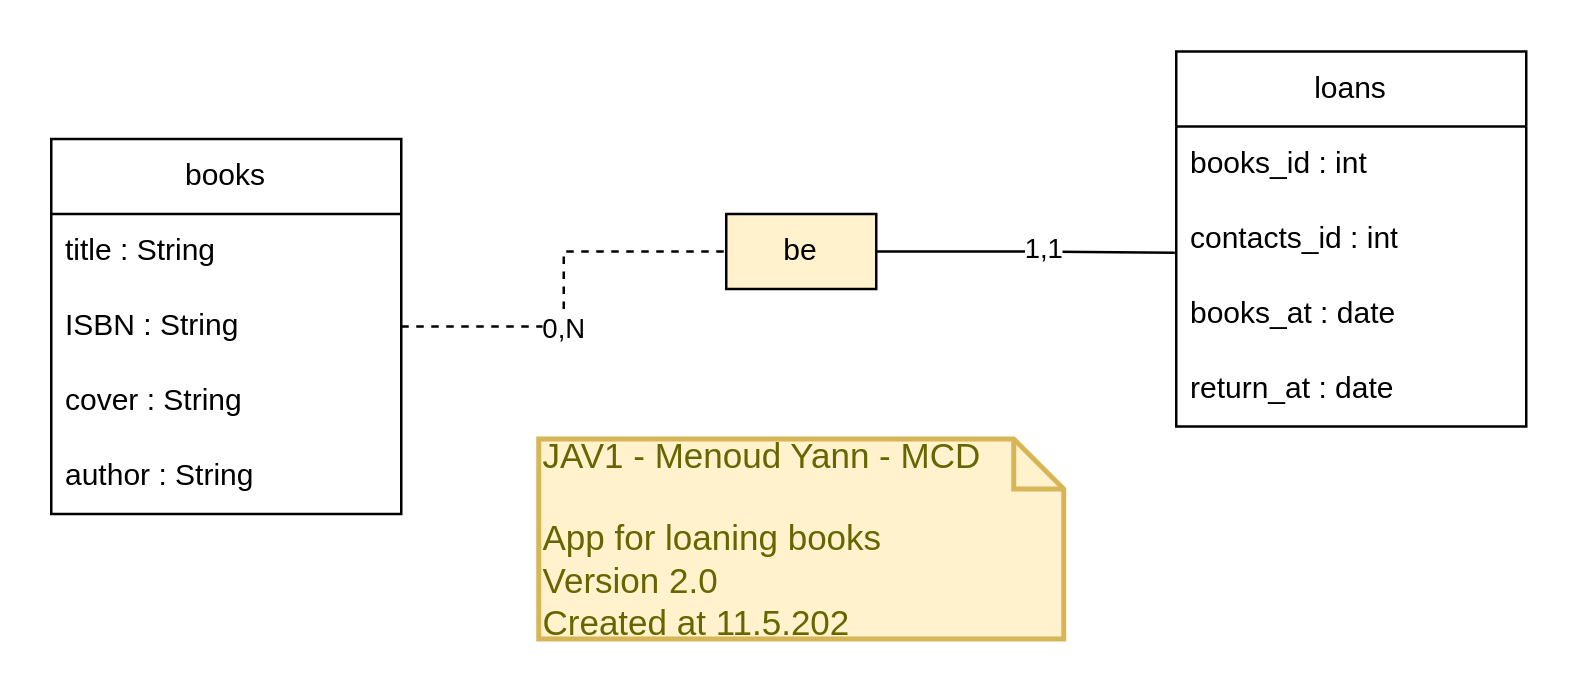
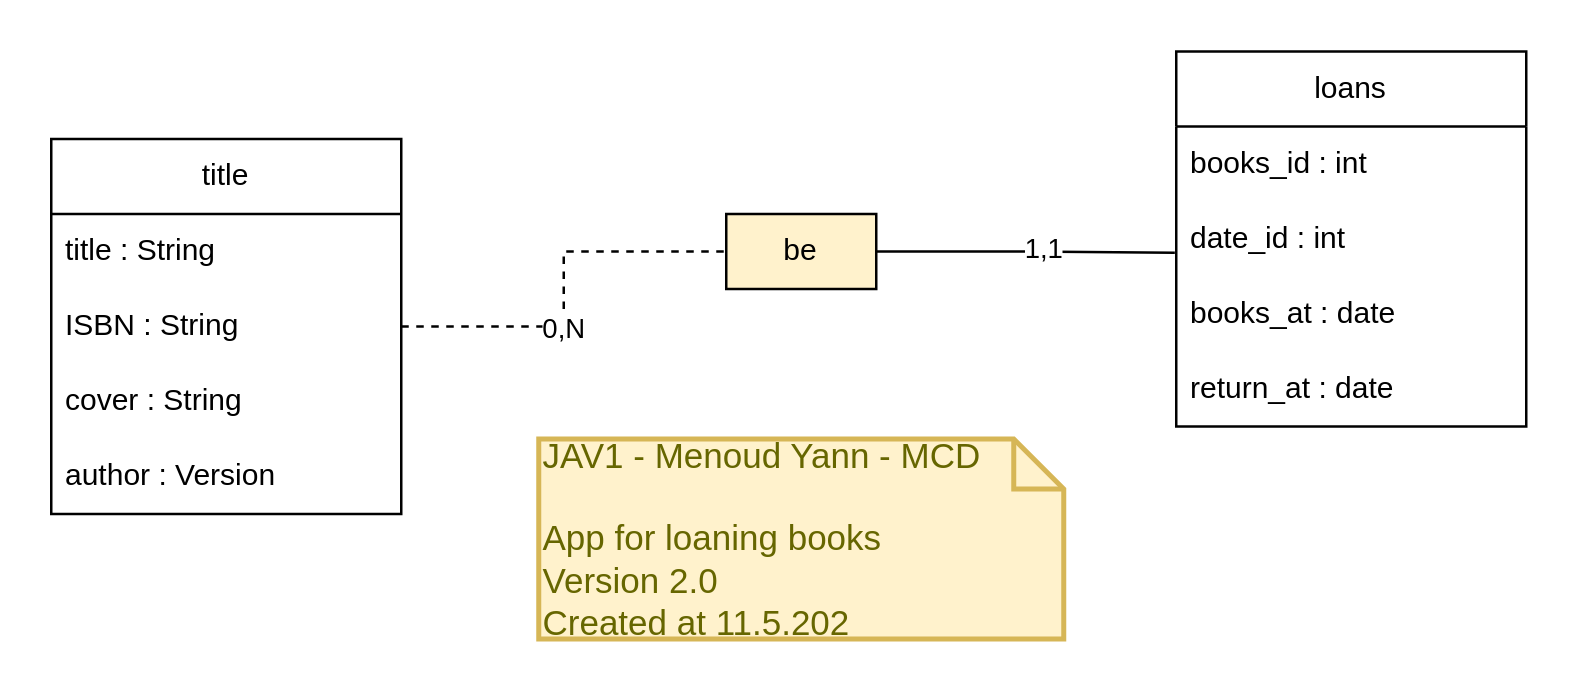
(226, 176) -> (226, 176)
(1315, 239) -> (1281, 239)
(177, 476) -> (185, 476)
